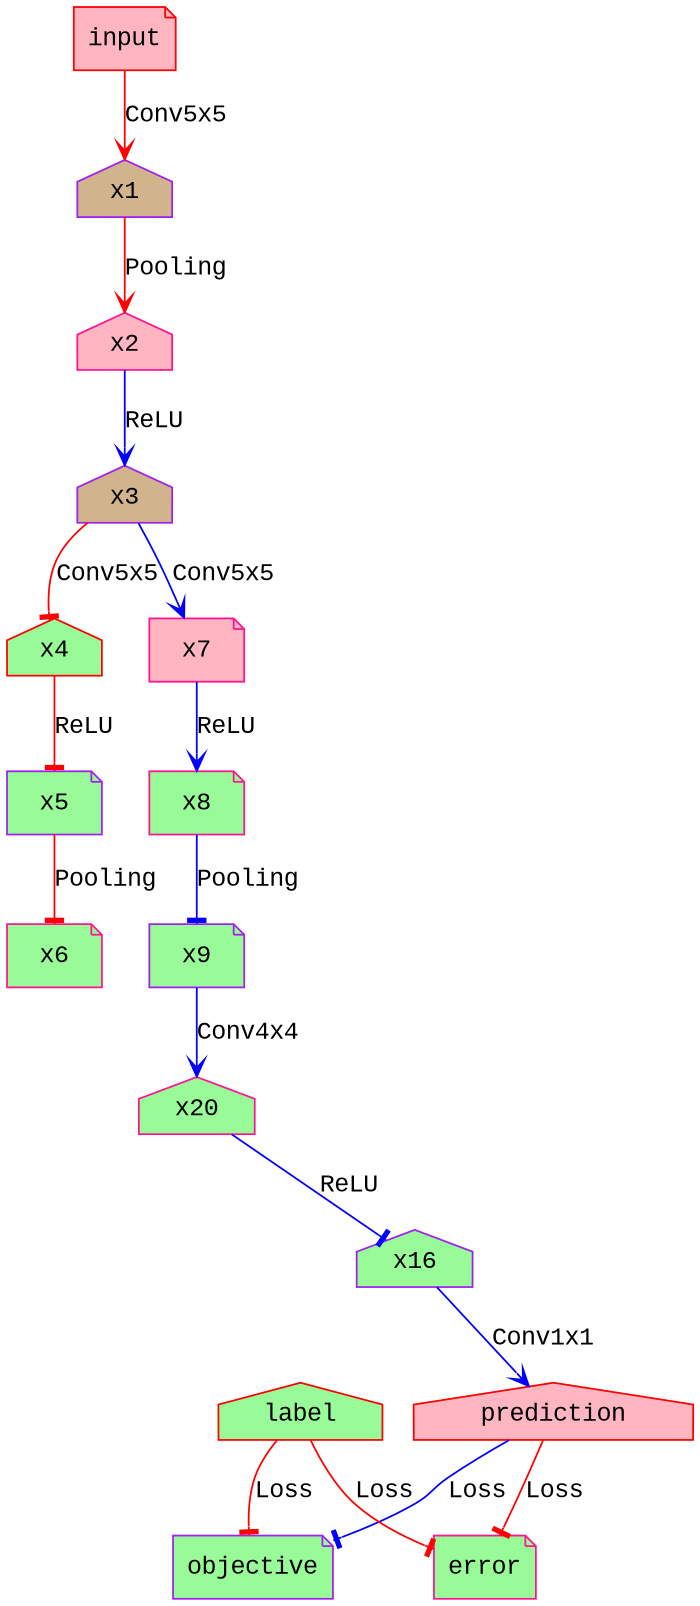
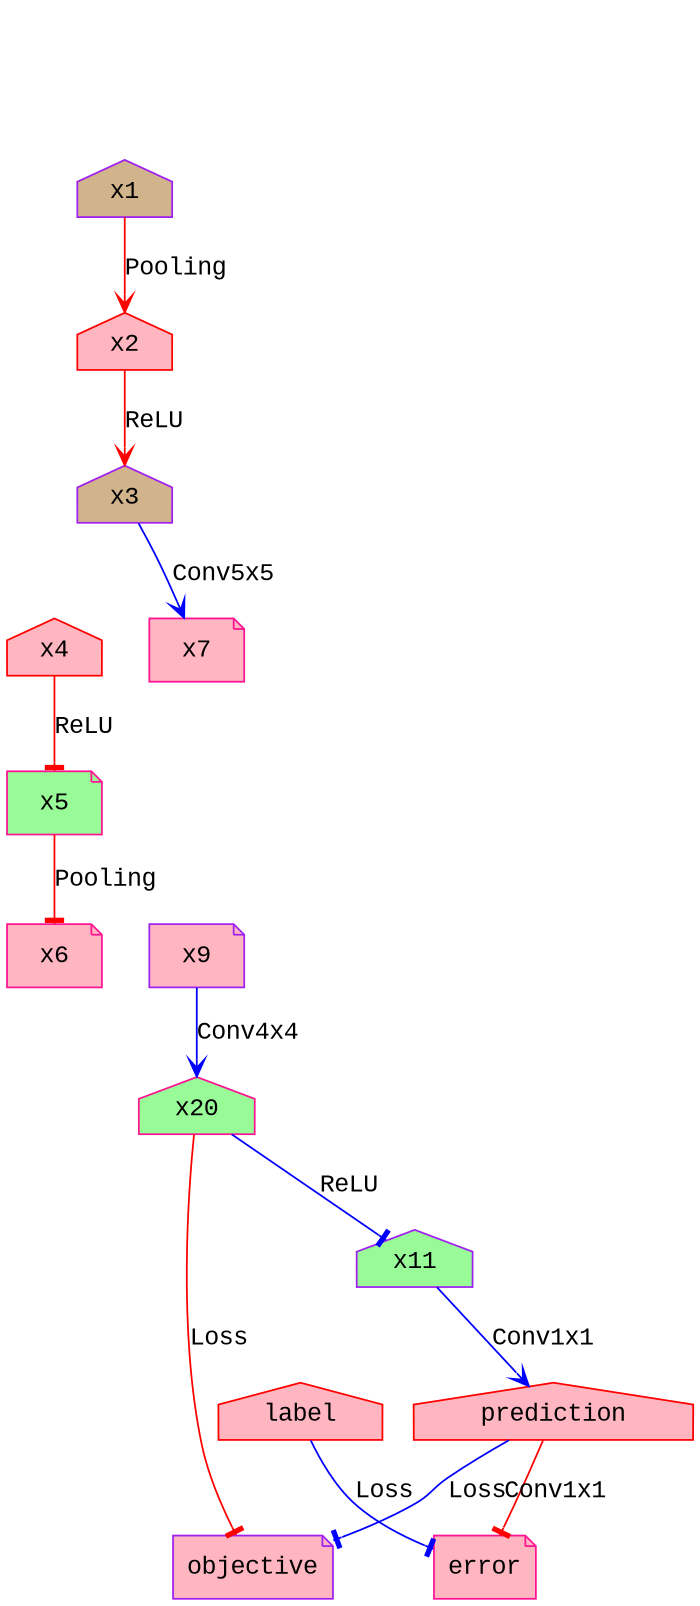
(125, 39) -> none
(125, 344) -> (125, 344)
(125, 409) -> (125, 409)
(56, 561) -> none
(54, 650) -> (54, 650)
(54, 803) -> (54, 803)
(197, 803) -> none
(54, 956) -> (54, 956)
(197, 956) -> (197, 956)
(415, 1261) -> (415, 1261)
(300, 1414) -> (300, 1414)
(254, 1480) -> (188, 1334)
(555, 1491) -> (555, 1491)
(356, 1505) -> (356, 1505)
(253, 1567) -> (253, 1567)
(485, 1567) -> (485, 1567)
